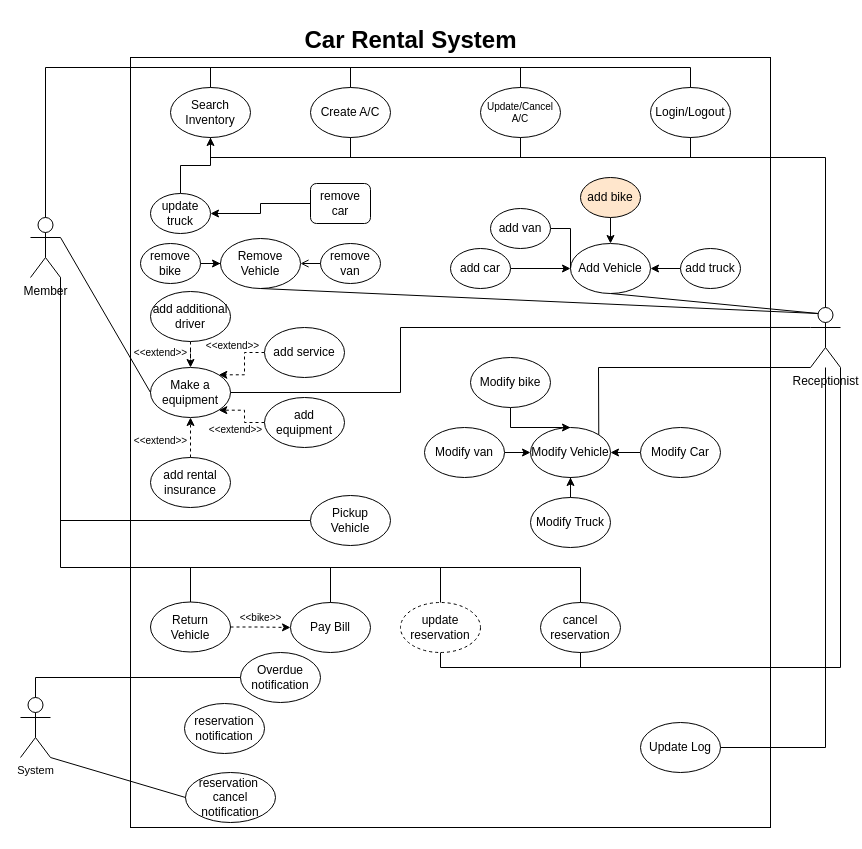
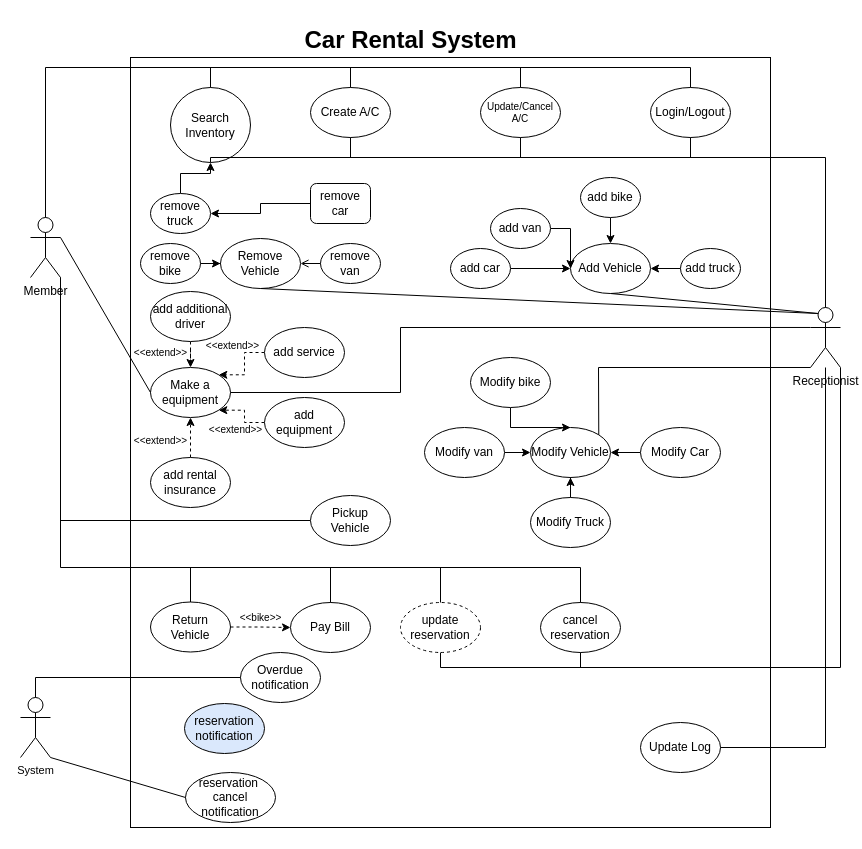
(211, 113) -> (211, 125)
(611, 198) -> (611, 198)
(181, 214) -> (181, 214)
(571, 263) -> (571, 260)
(225, 729) -> (225, 729)
